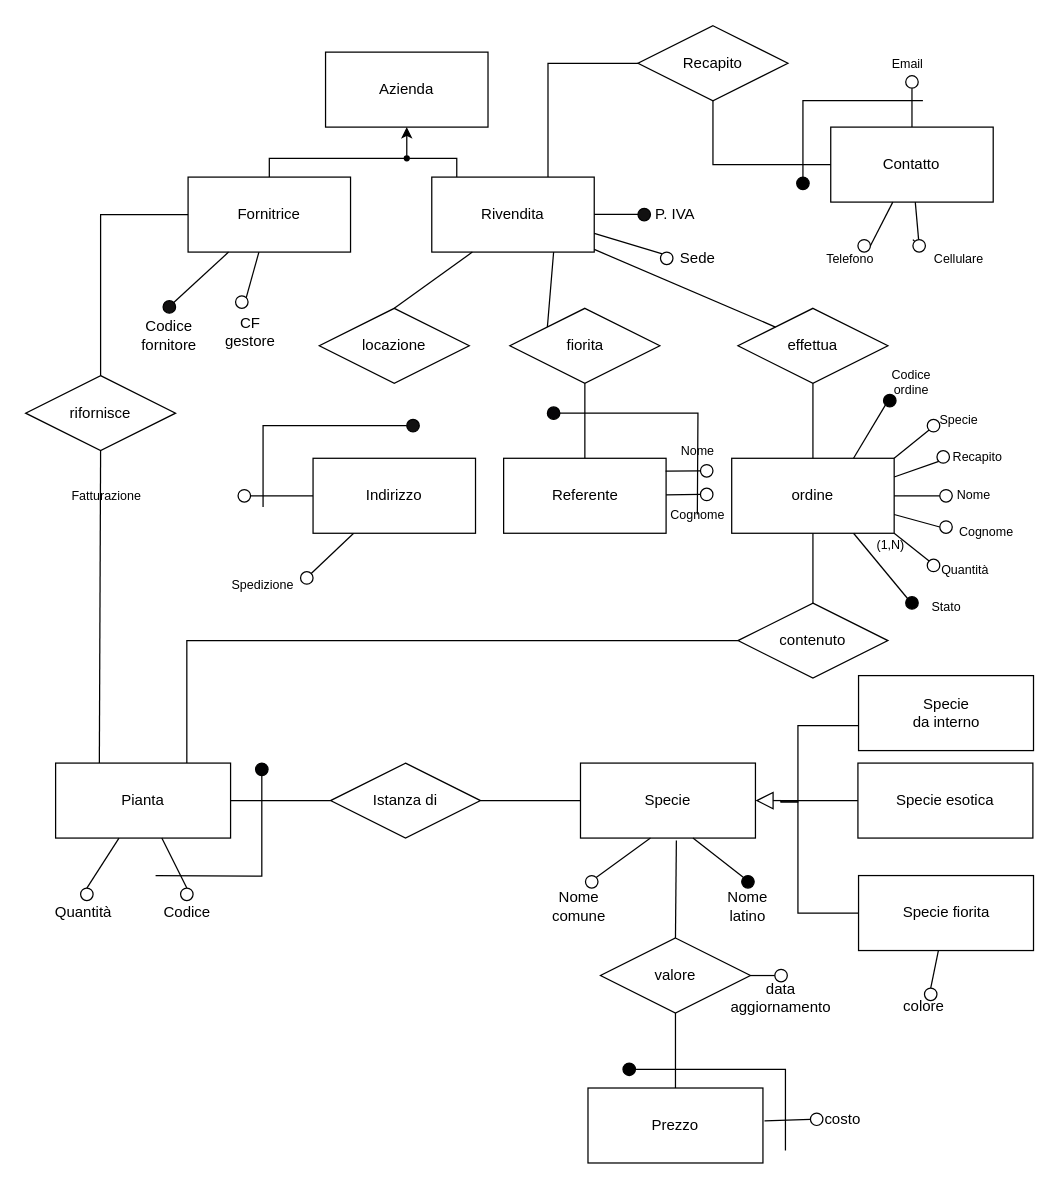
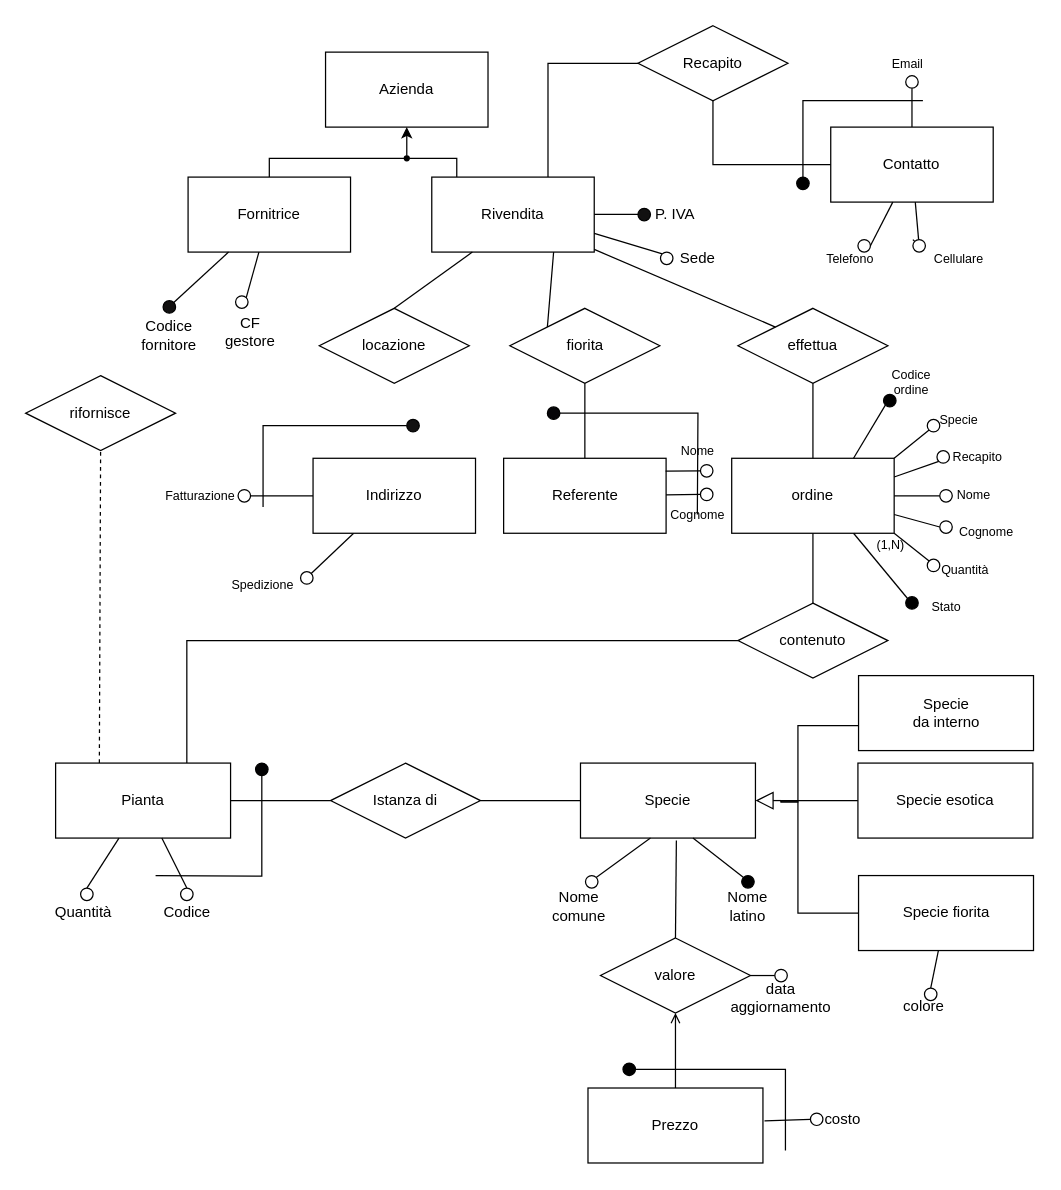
(101, 252) -> none
(107, 496) -> (201, 496)
(100, 606) -> (100, 606)
(676, 1018) -> (676, 1020)
